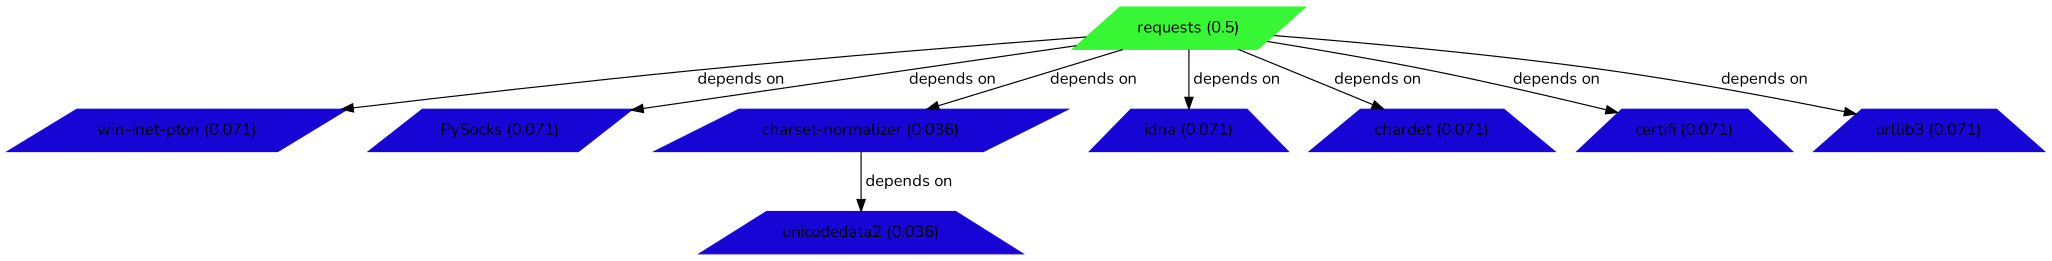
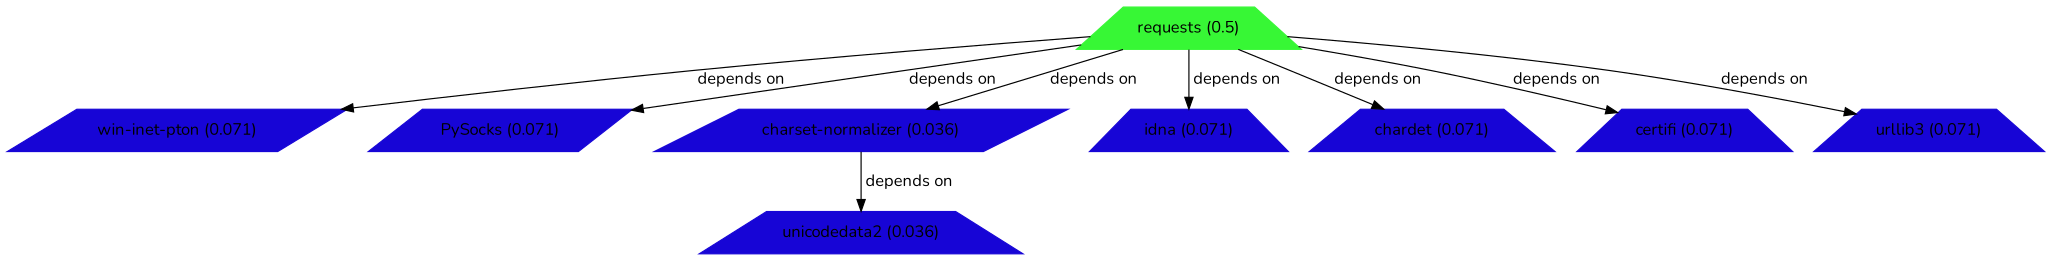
(1189, 28) -> (1189, 28)
